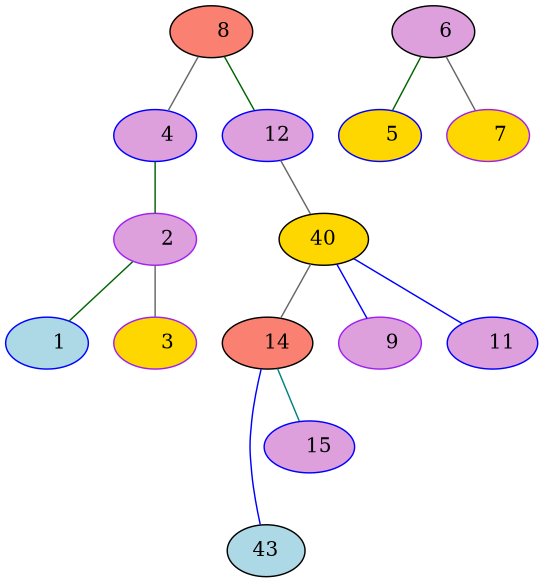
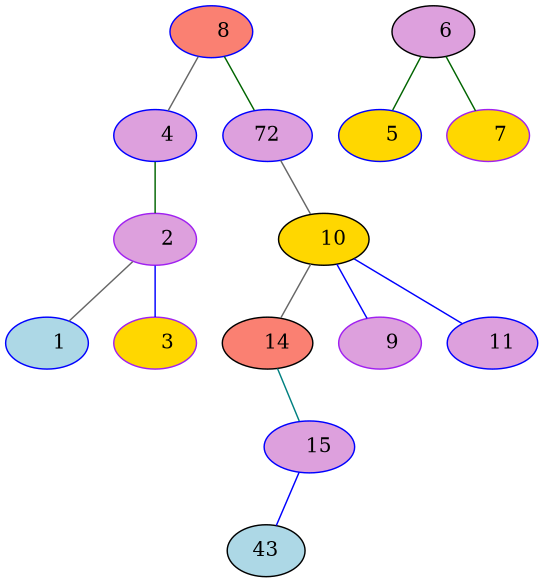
(211, 32) -> (211, 32)
(461, 84) -> (461, 84)
(268, 136) -> (268, 136)
(324, 239) -> (324, 239)
(101, 291) -> (101, 291)
(155, 291) -> (155, 291)
(250, 447) -> (288, 499)
